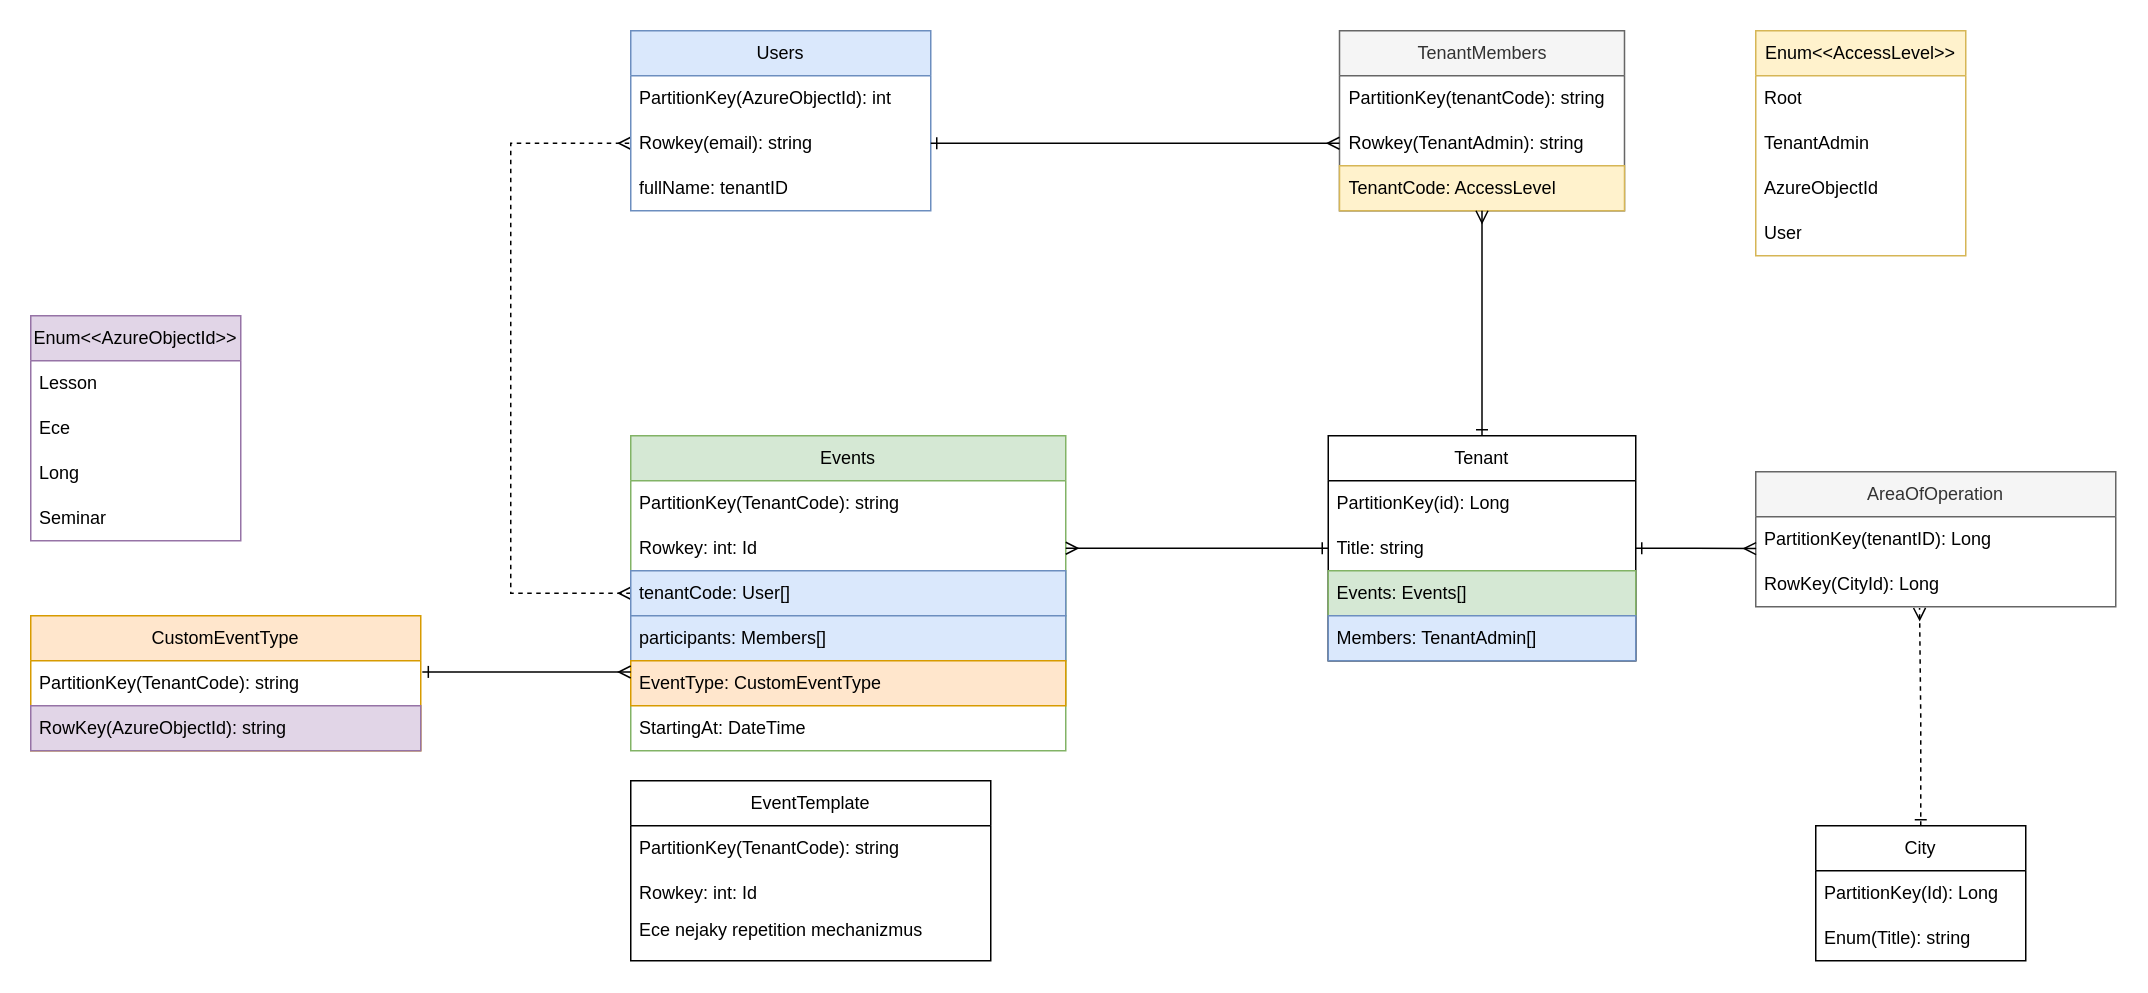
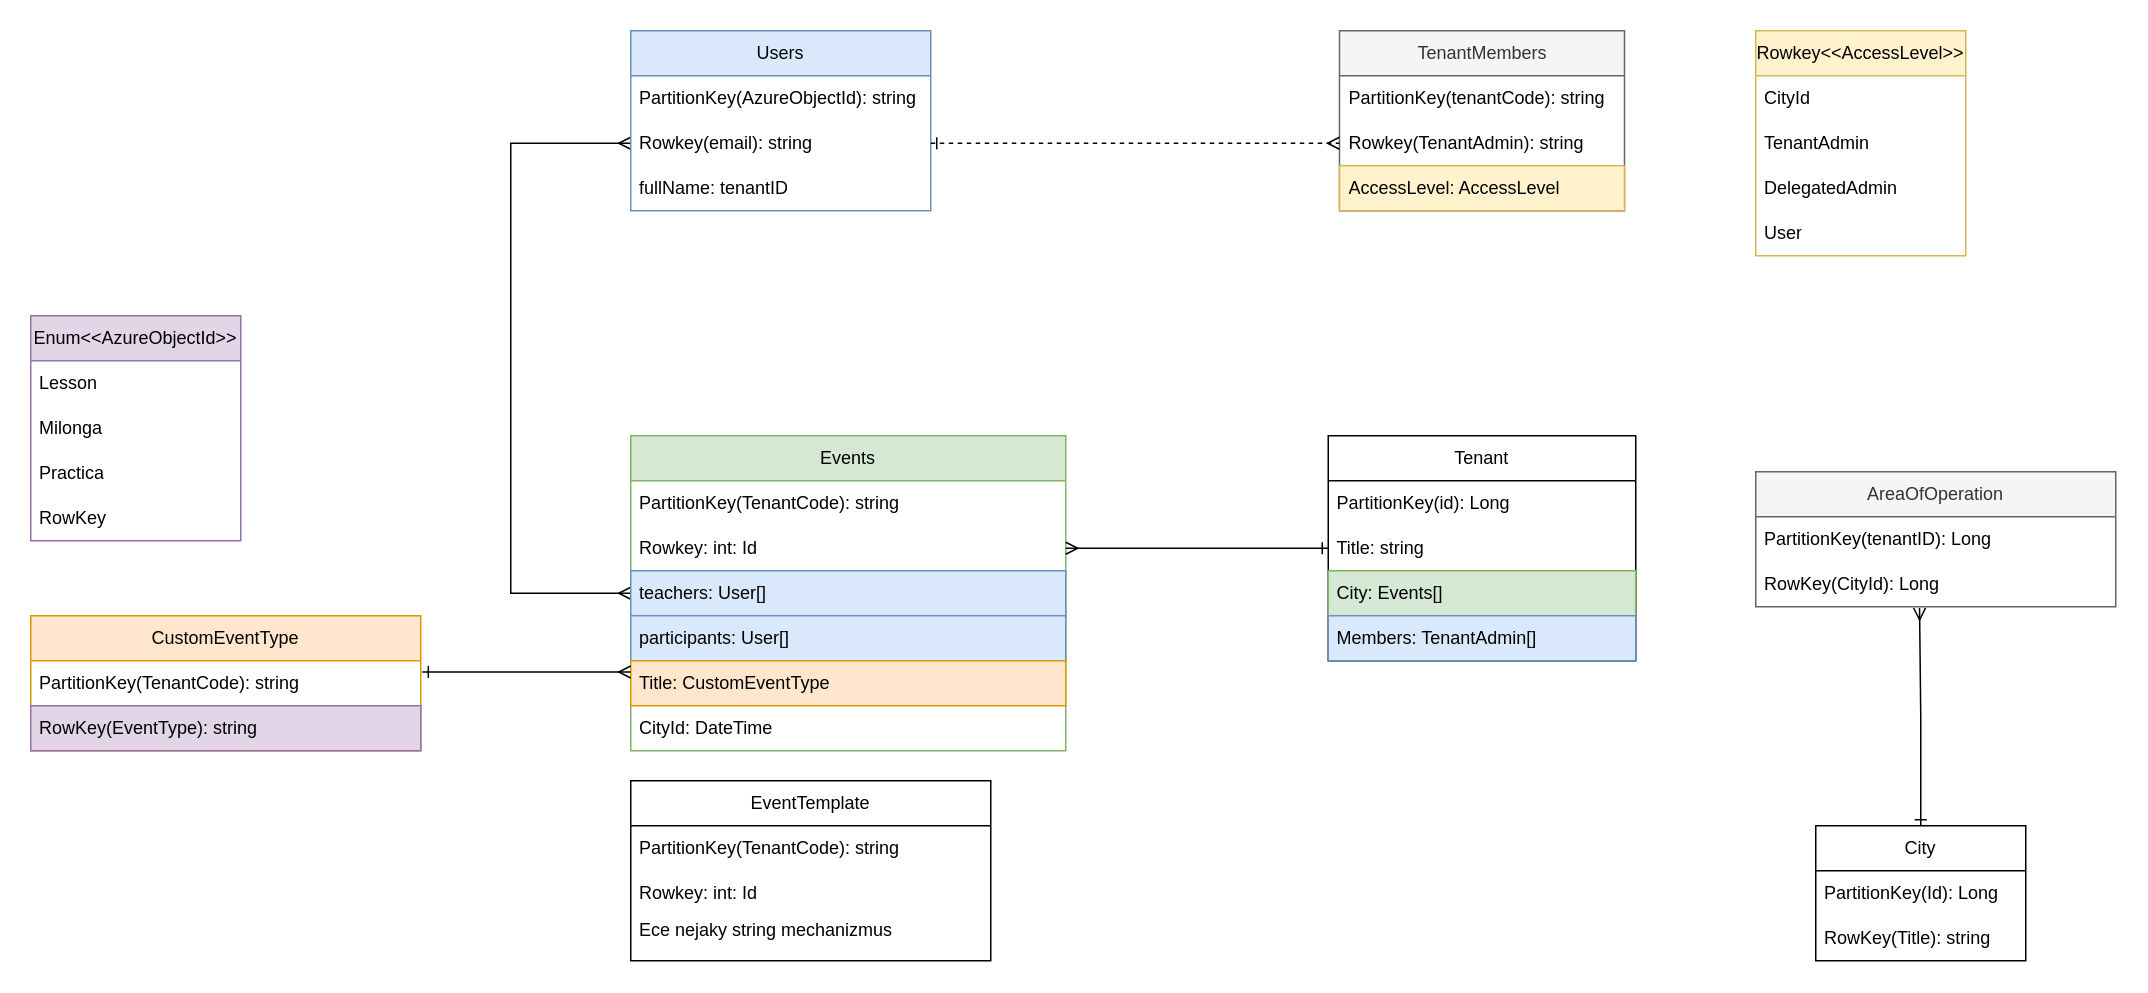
(1861, 53) -> (1861, 53)
(782, 98) -> (782, 98)
(1785, 98) -> (1793, 98)
(1135, 143) -> (1135, 143)
(1458, 188) -> (1461, 188)
(1830, 188) -> (1831, 188)
(1482, 325) -> none
(511, 368) -> (511, 368)
(55, 428) -> (70, 428)
(60, 473) -> (78, 473)
(73, 518) -> (70, 518)
(1695, 548) -> none
(726, 593) -> (716, 593)
(1413, 593) -> (1401, 593)
(746, 638) -> (731, 638)
(766, 683) -> (741, 683)
(1921, 716) -> (1921, 716)
(179, 728) -> (159, 728)
(731, 728) -> (711, 728)
(792, 938) -> (774, 938)
(1909, 938) -> (1919, 938)
